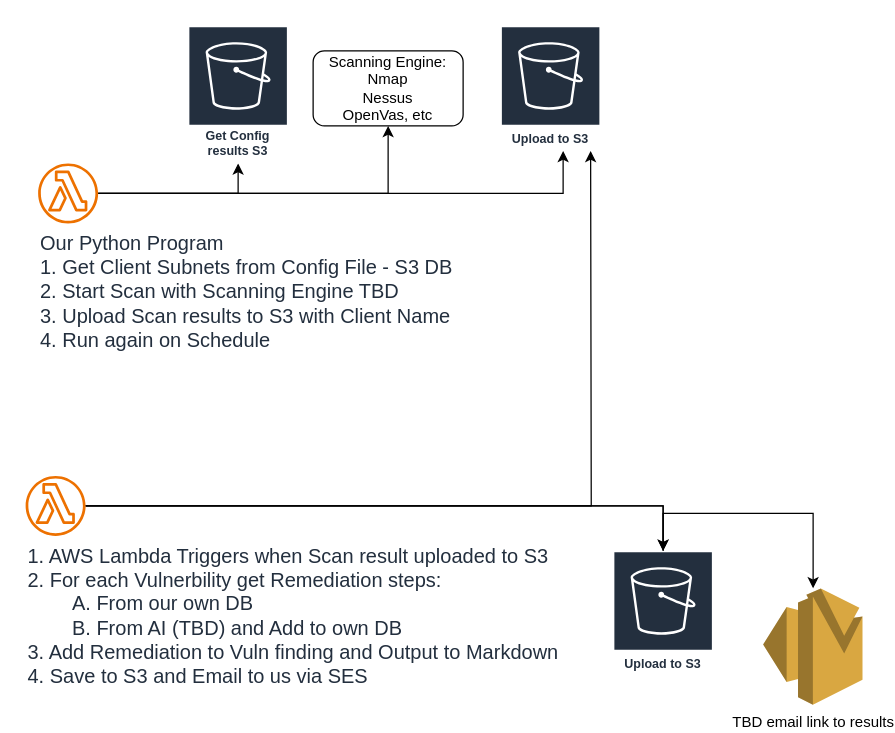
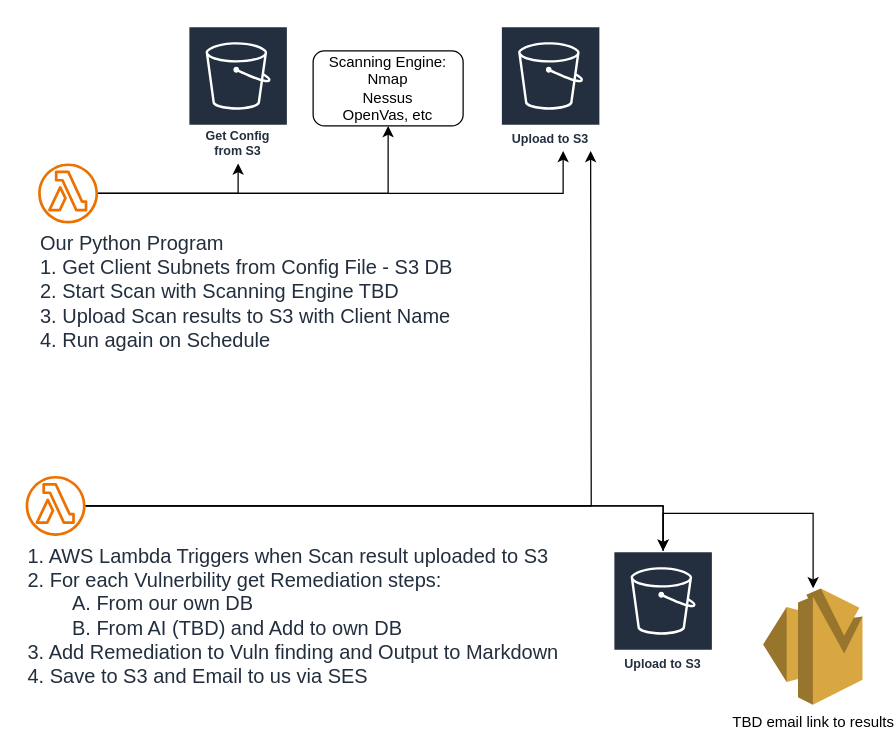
(238, 143) -> (238, 143)
